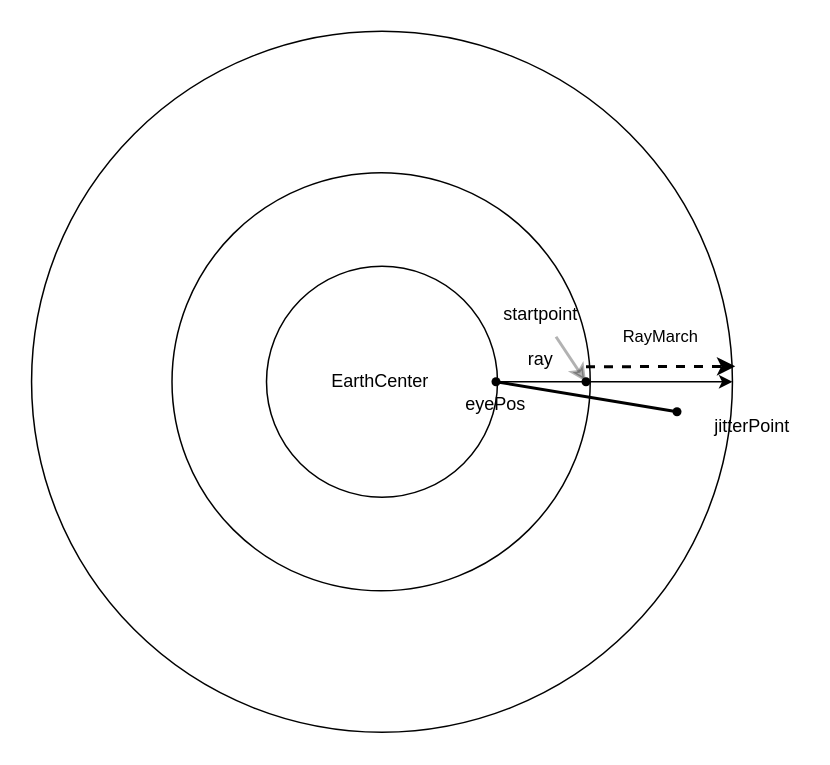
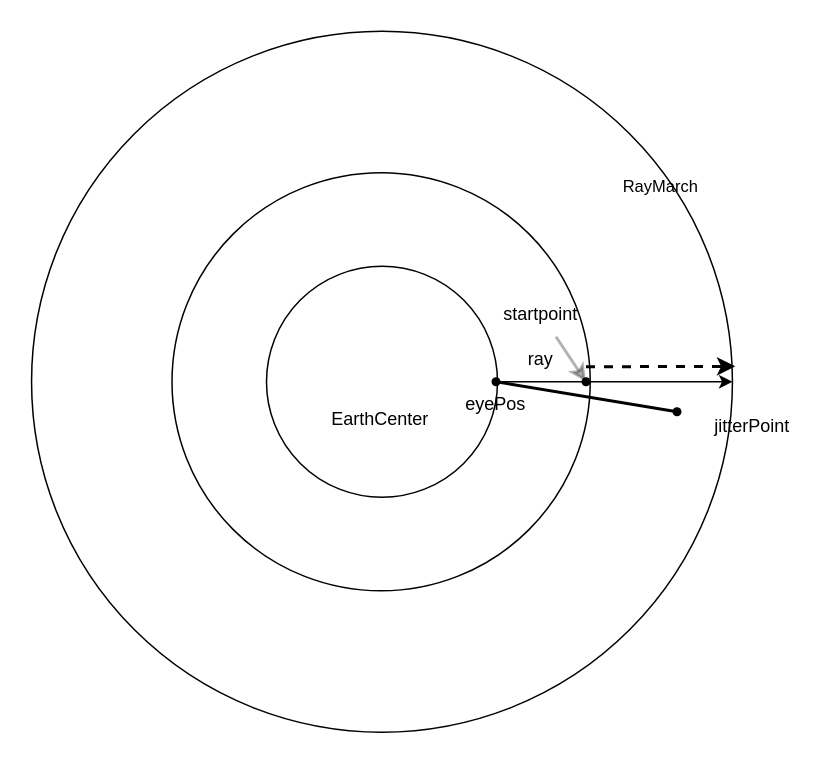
(661, 337) -> (661, 187)
(381, 382) -> (381, 419)
